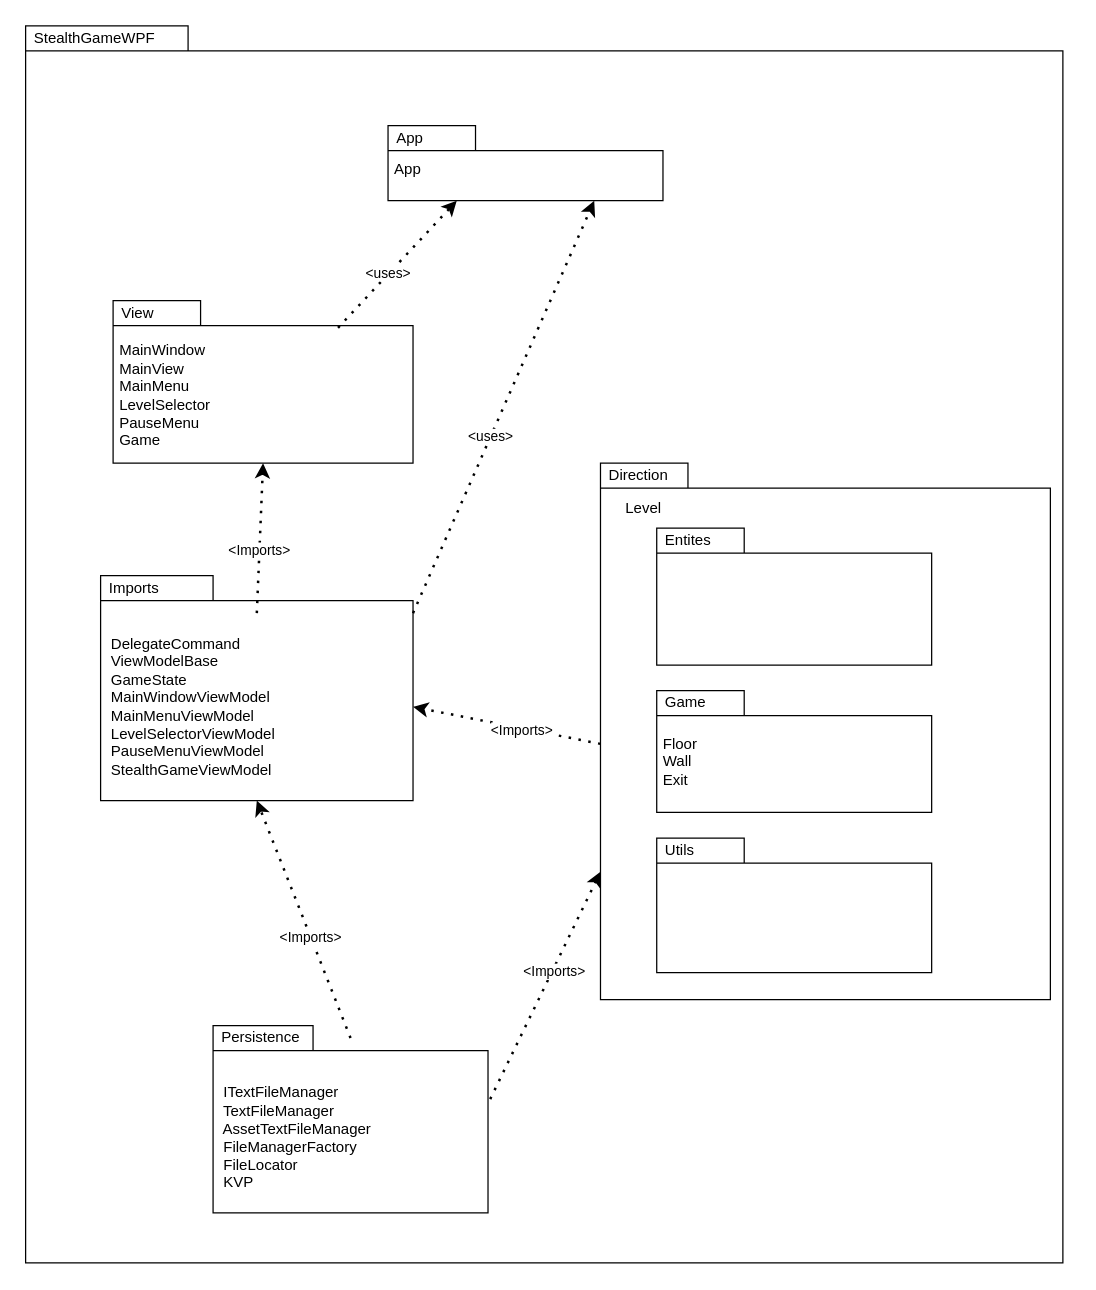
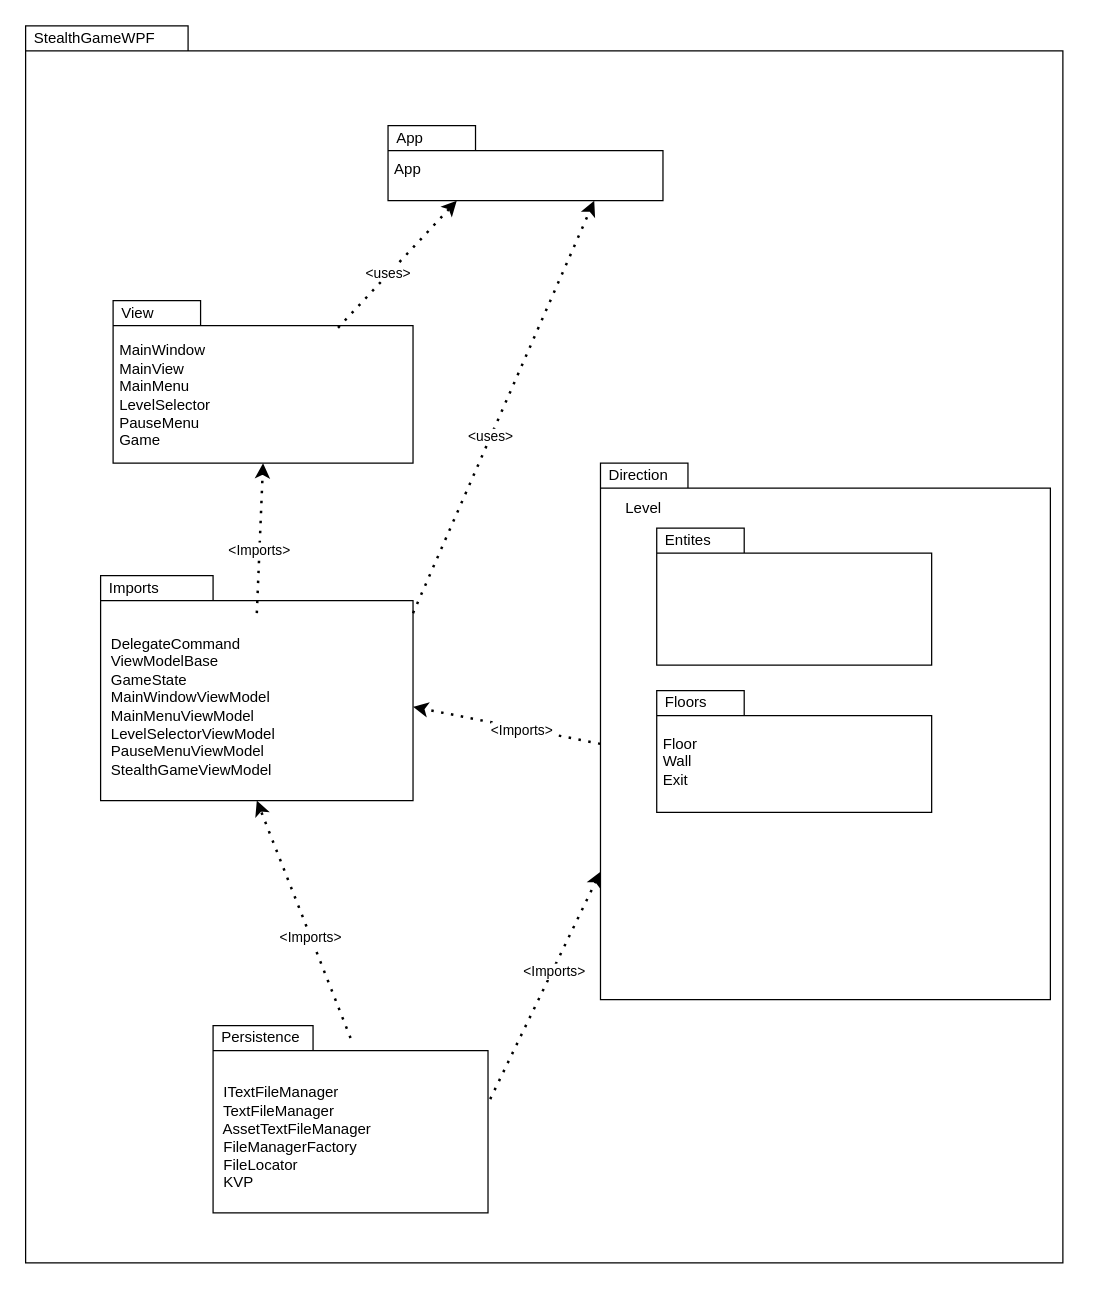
(682, 703) -> (689, 703)
(794, 905) -> none
